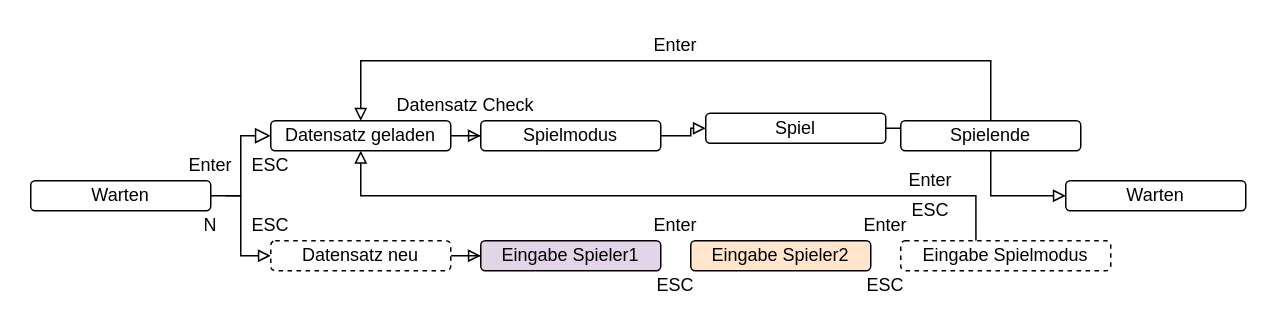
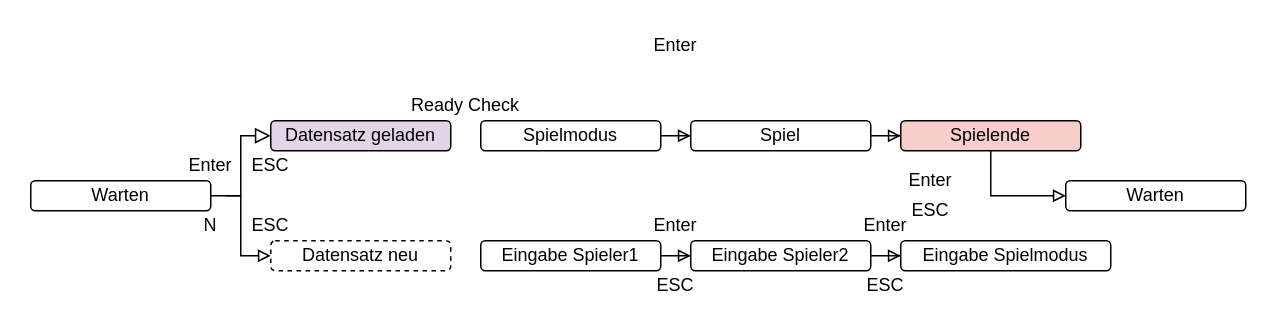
(683, 61) -> none
(466, 106) -> (466, 106)
(796, 128) -> (781, 136)
(361, 136) -> (361, 136)
(473, 136) -> none
(991, 136) -> (991, 136)
(675, 196) -> none
(473, 256) -> none
(571, 256) -> (571, 256)
none -> (683, 256)
(781, 256) -> (781, 256)
none -> (893, 256)
(1006, 256) -> (1006, 256)
